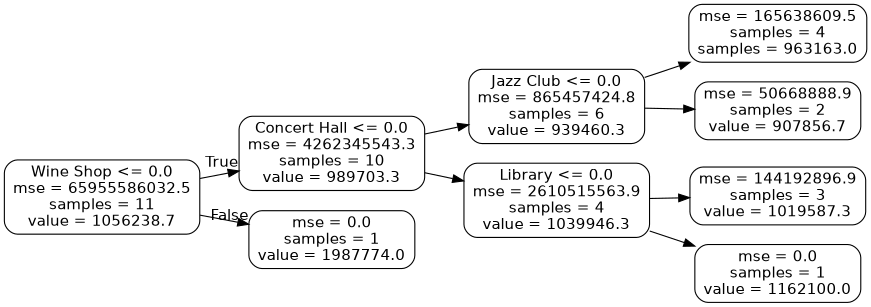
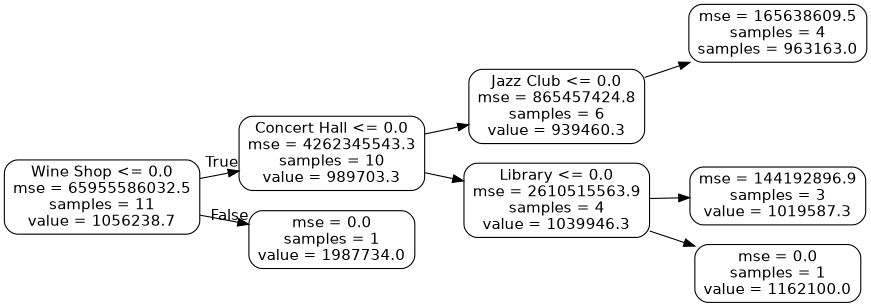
(778, 111) -> none
(332, 240) -> (332, 240)
